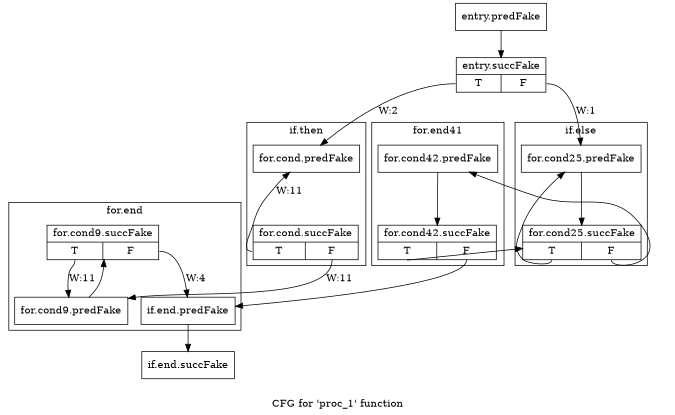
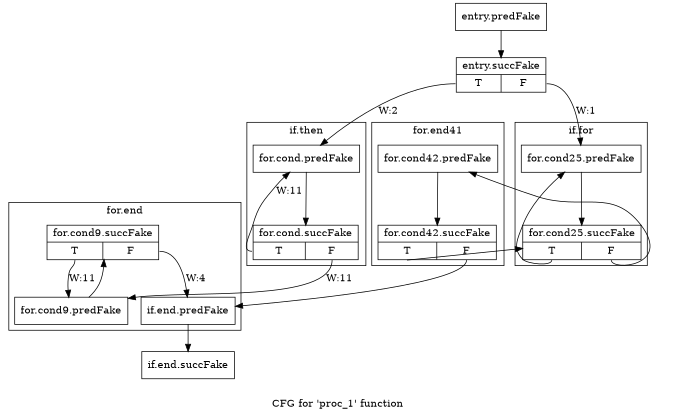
(581, 131) -> (581, 131)
none -> (306, 195)
